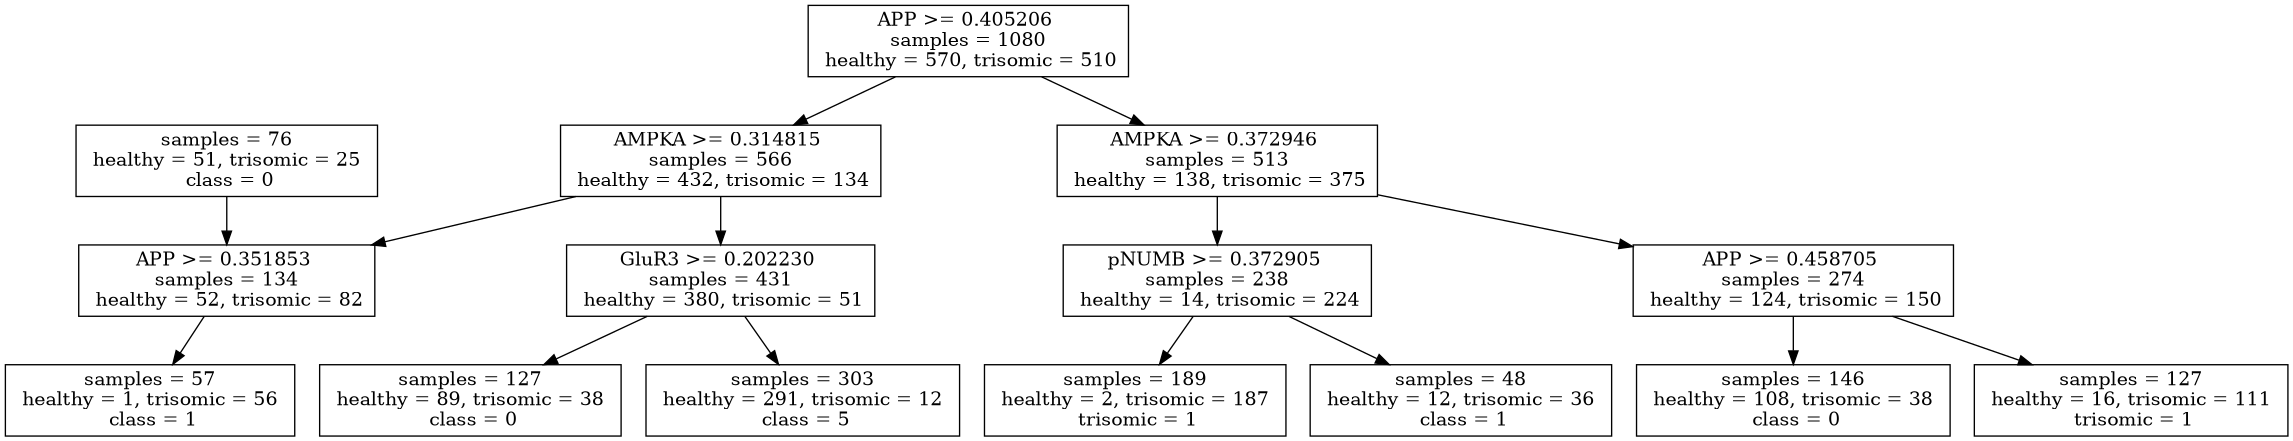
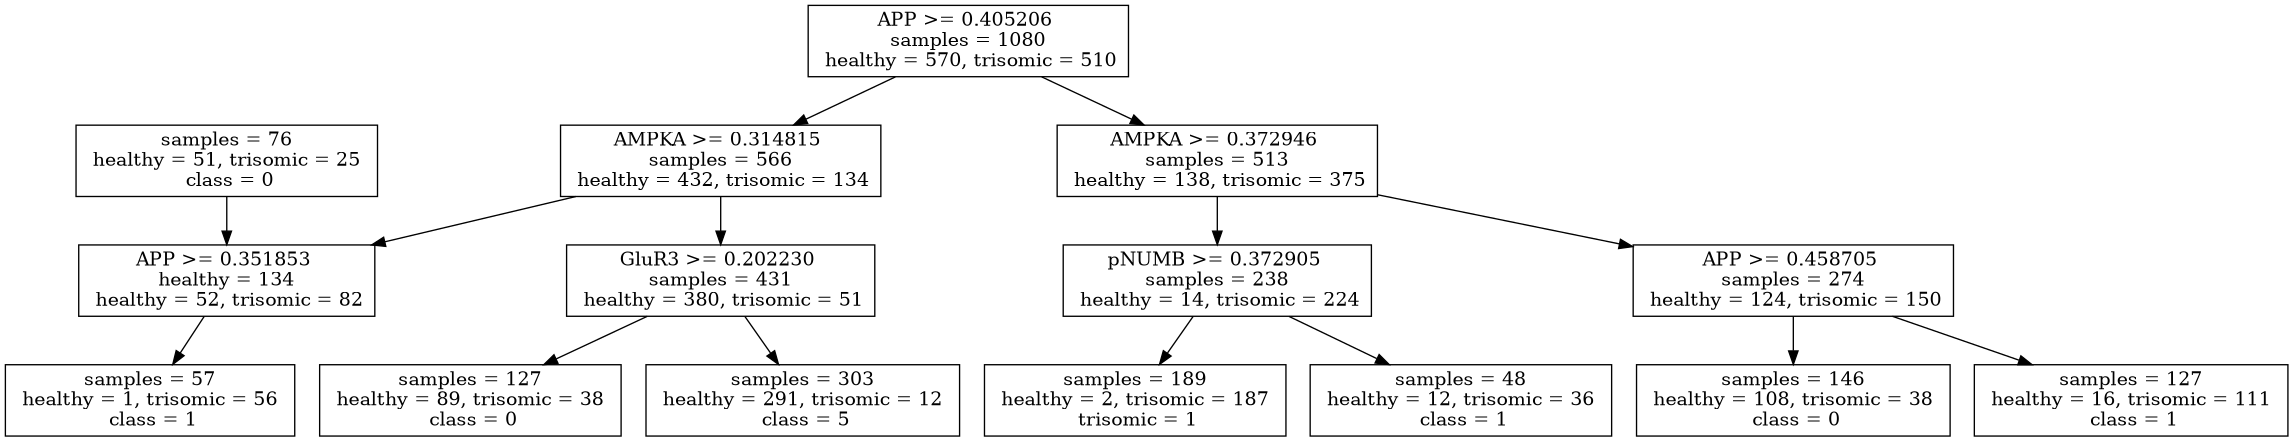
(227, 281) -> (227, 281)
(2131, 400) -> (2131, 400)
